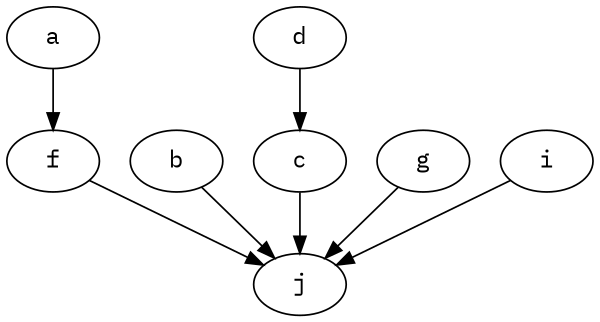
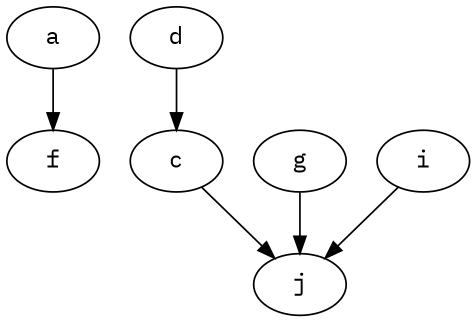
(177, 161) -> none
(169, 219) -> none
